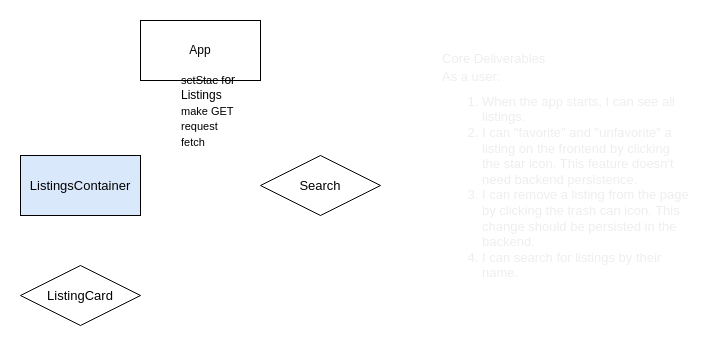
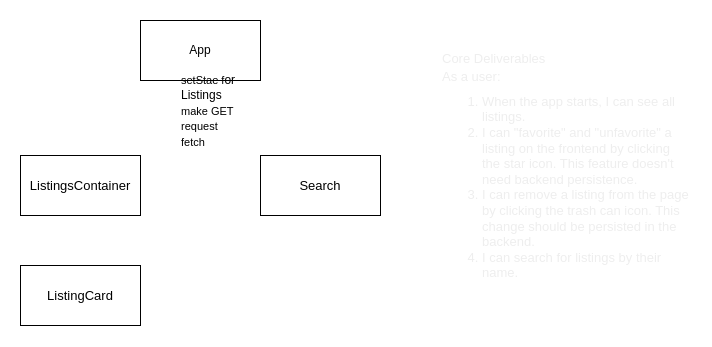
(81, 186) -> (81, 186)
(321, 186) -> (321, 186)
(81, 296) -> (81, 296)
